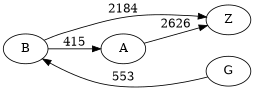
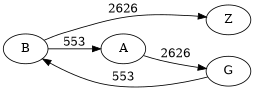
(123, 10) -> (123, 10)
(172, 36) -> (170, 63)
(74, 43) -> (74, 43)
